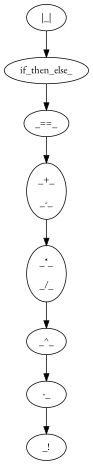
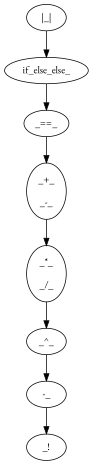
(46, 71) -> (46, 71)
